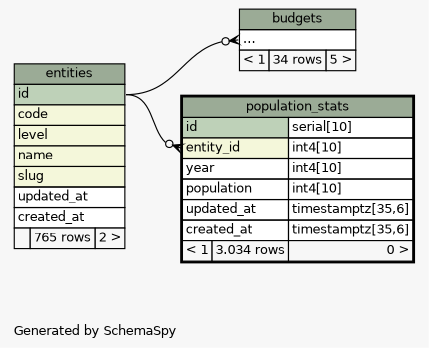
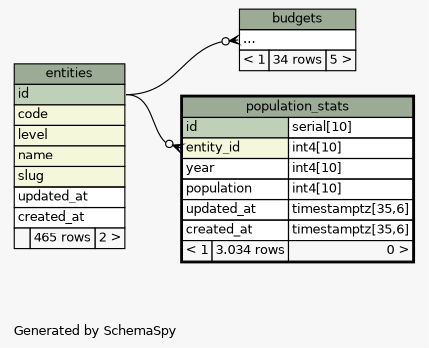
(63, 238) -> (63, 238)
